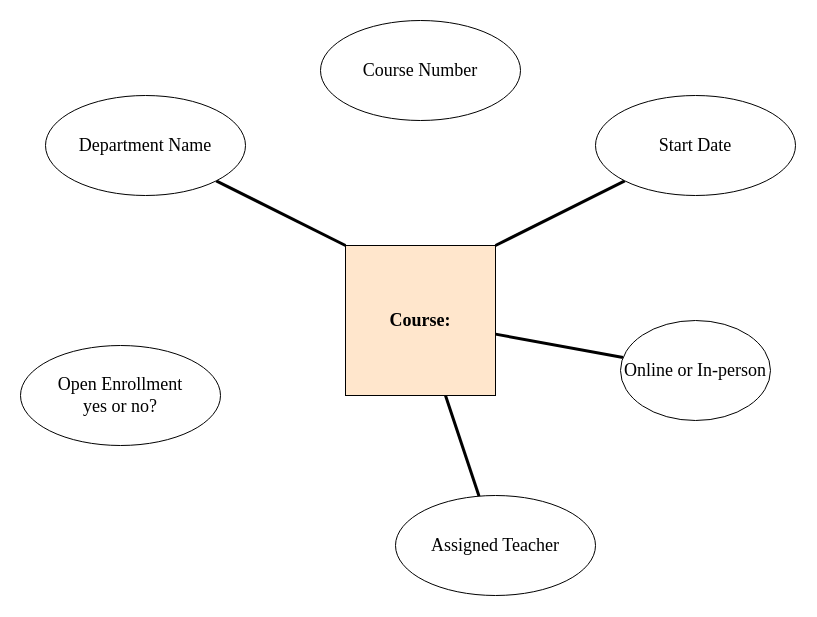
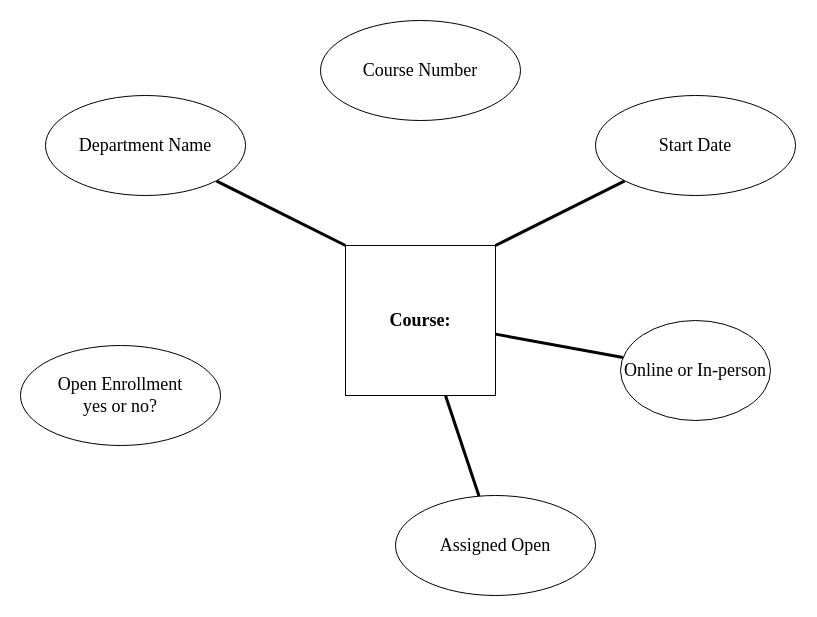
(421, 321) -> (421, 321)
(496, 546) -> (496, 546)
